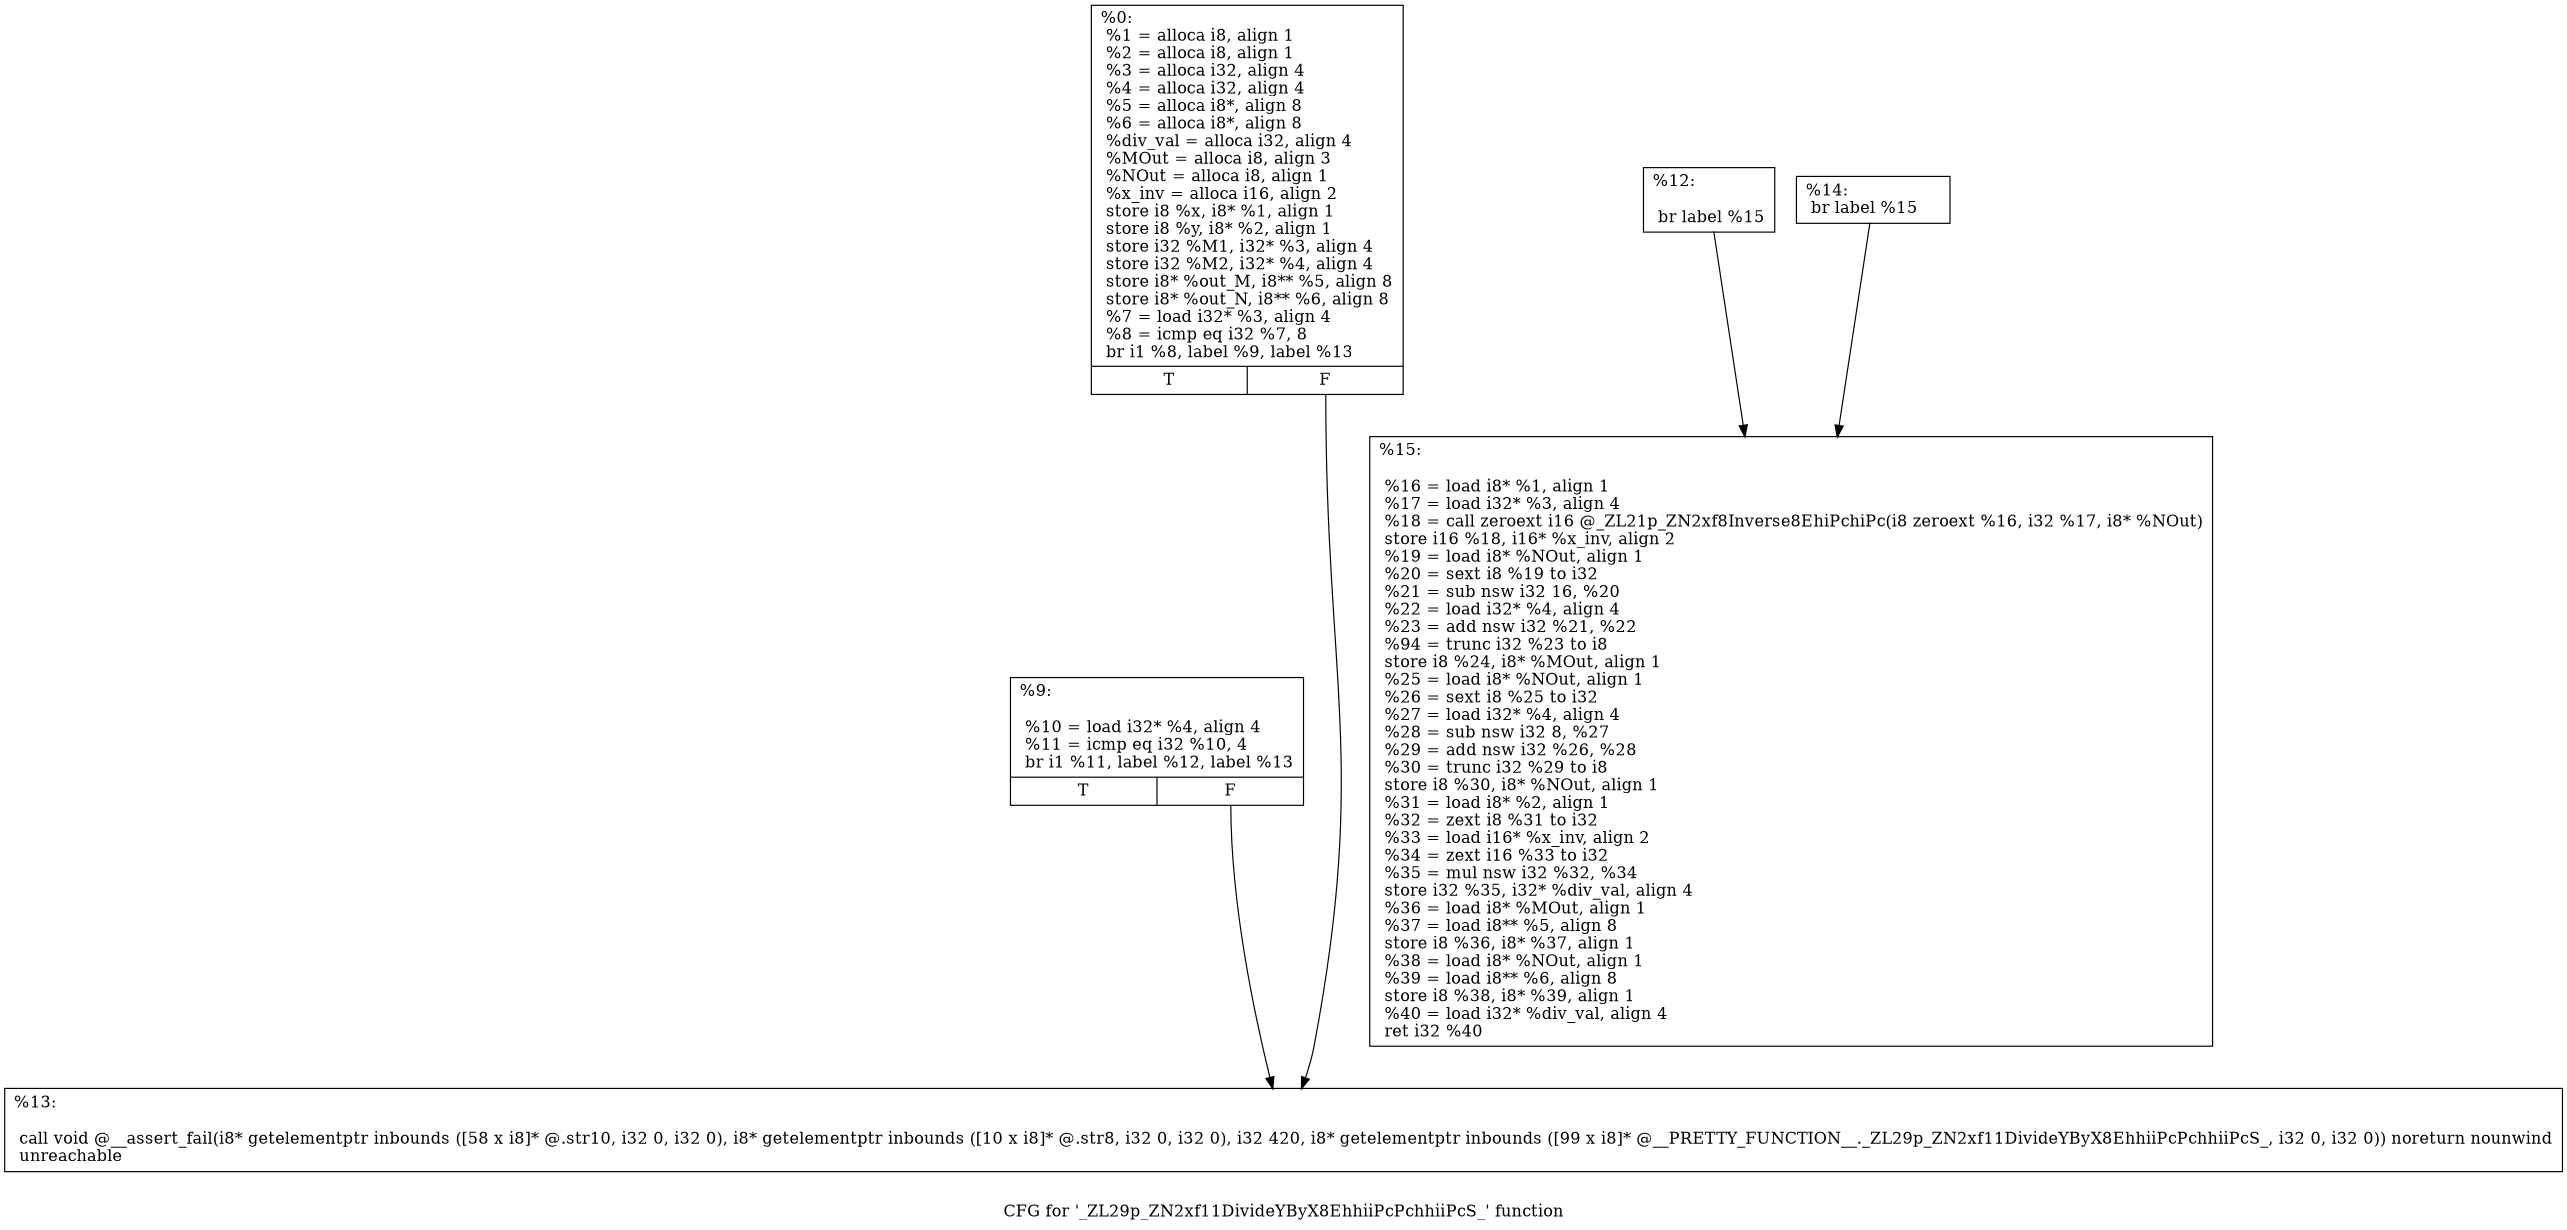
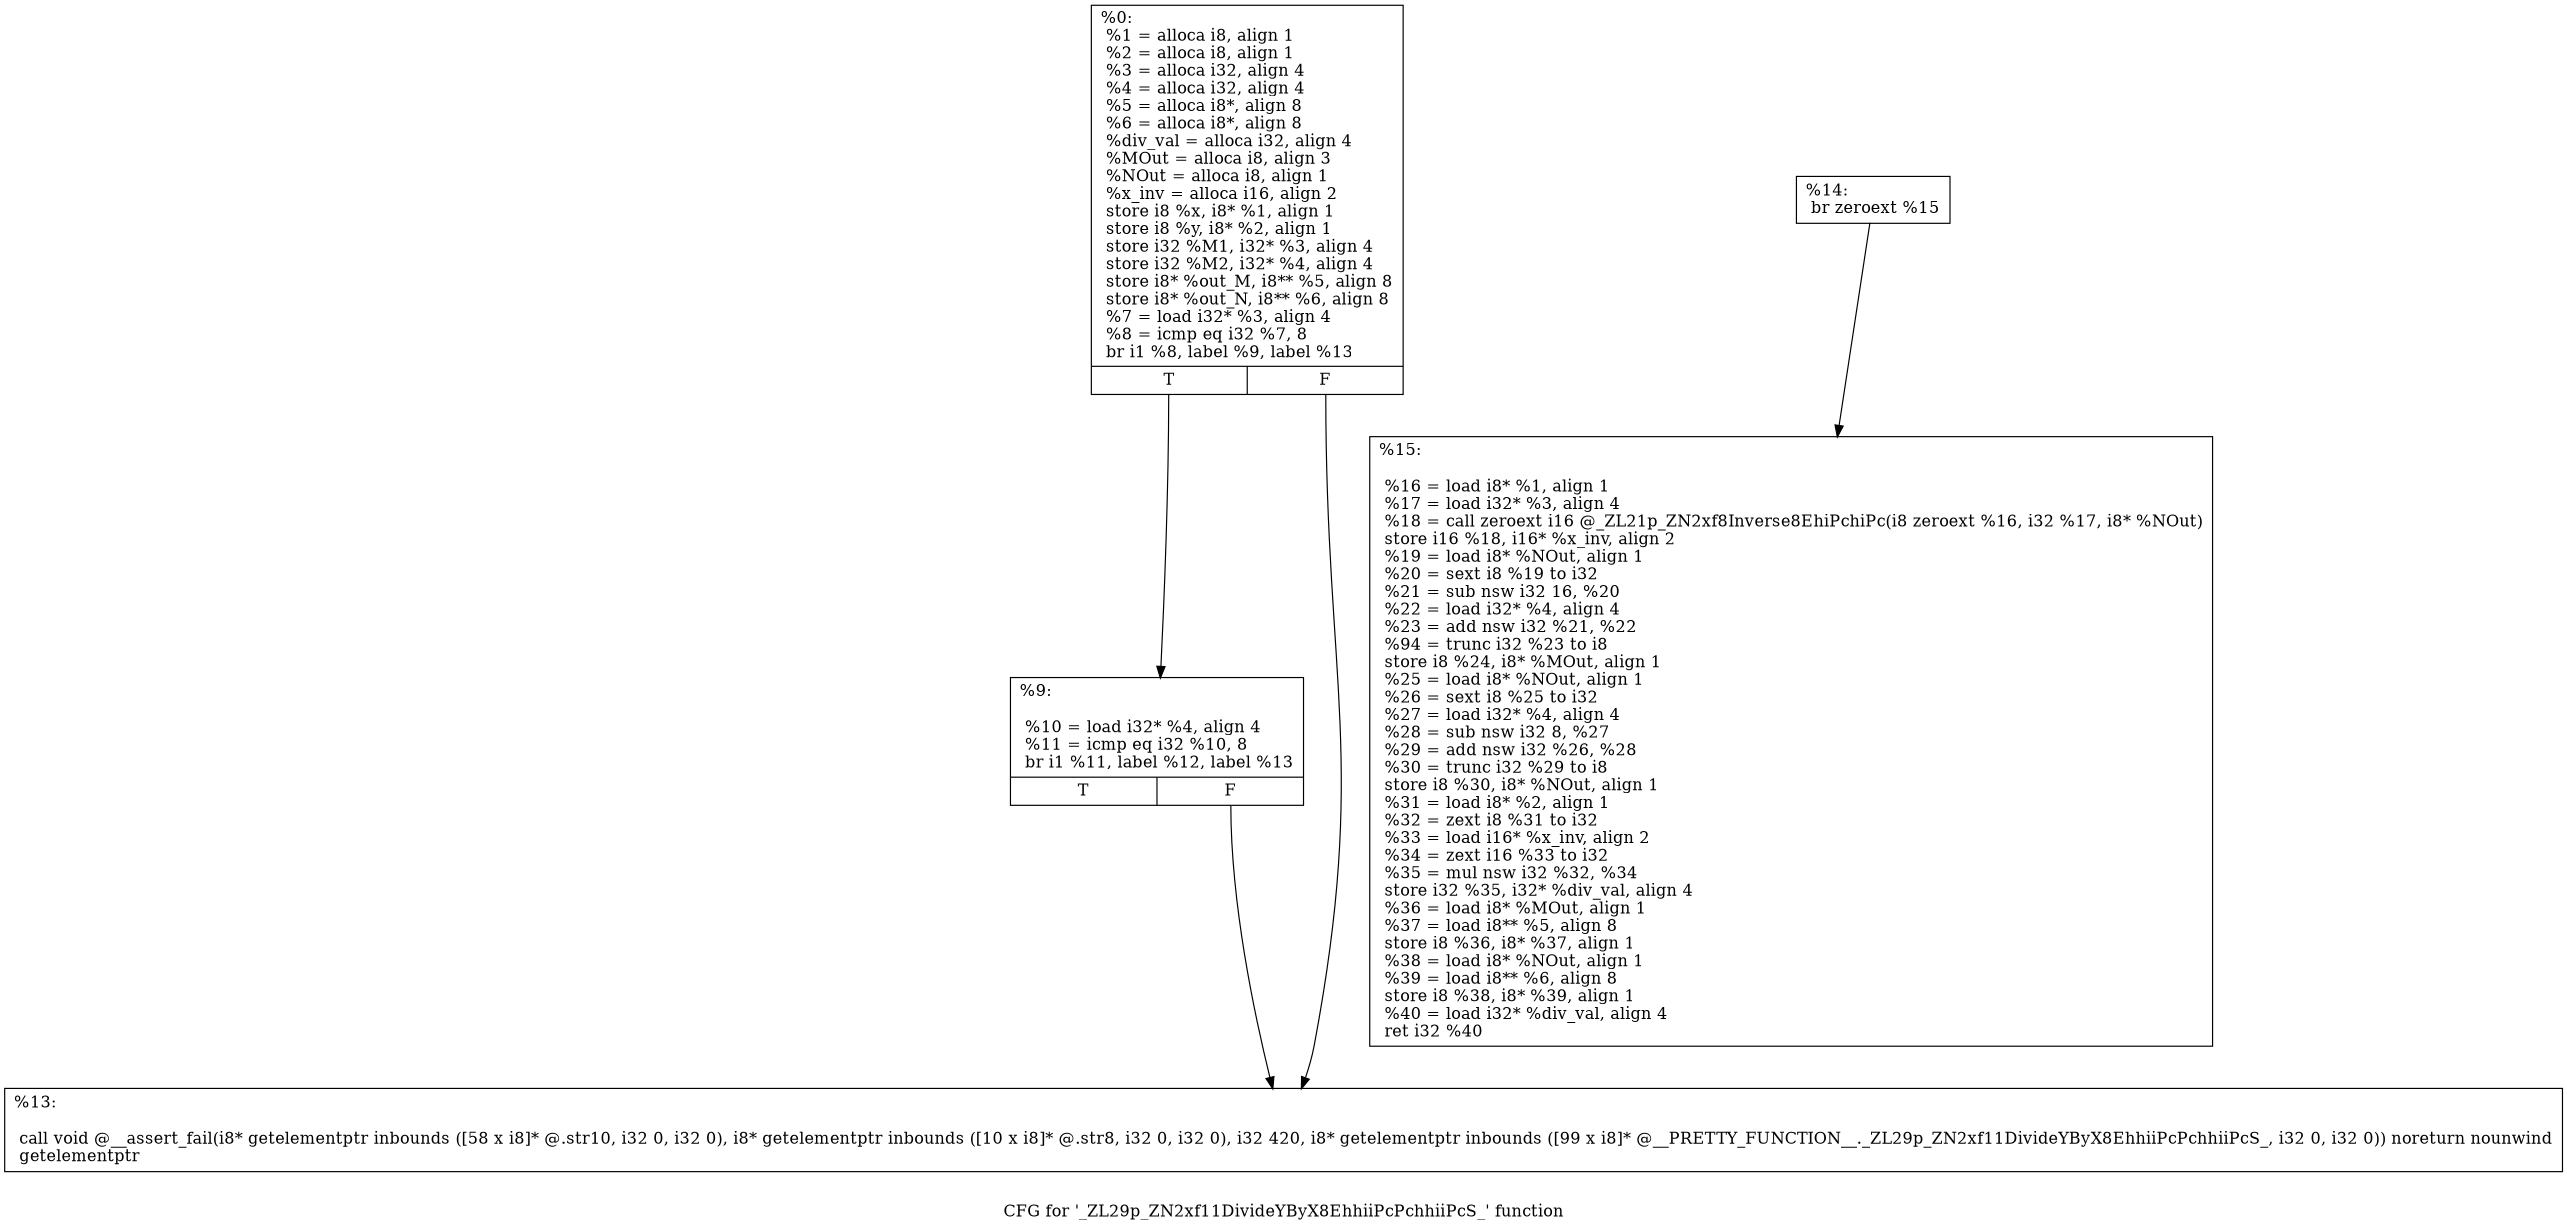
(1709, 200) -> none
(1862, 208) -> (1873, 208)
none -> (1166, 530)
(1134, 745) -> (1134, 745)
(69, 1156) -> (77, 1156)
